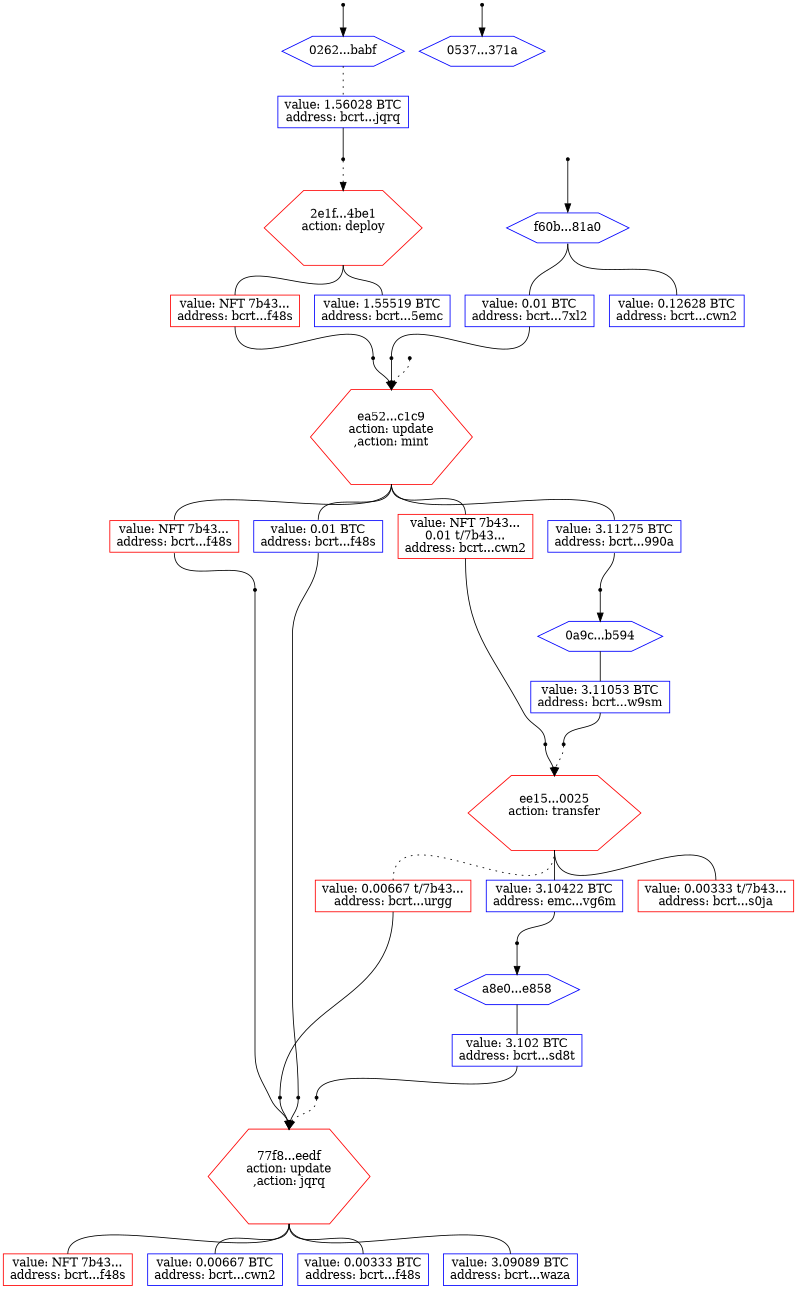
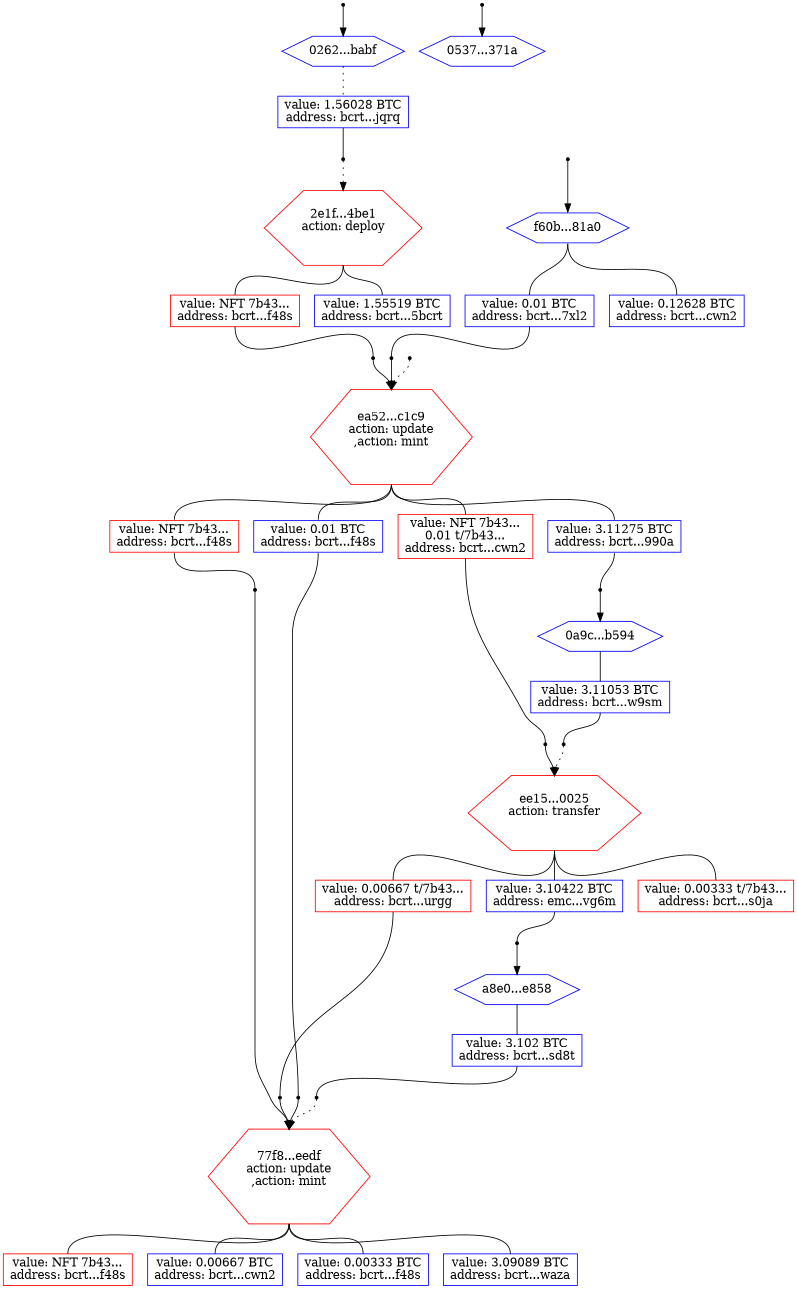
(382, 317) -> (382, 317)
(474, 865) -> (474, 865)
(289, 1182) -> (289, 1182)
